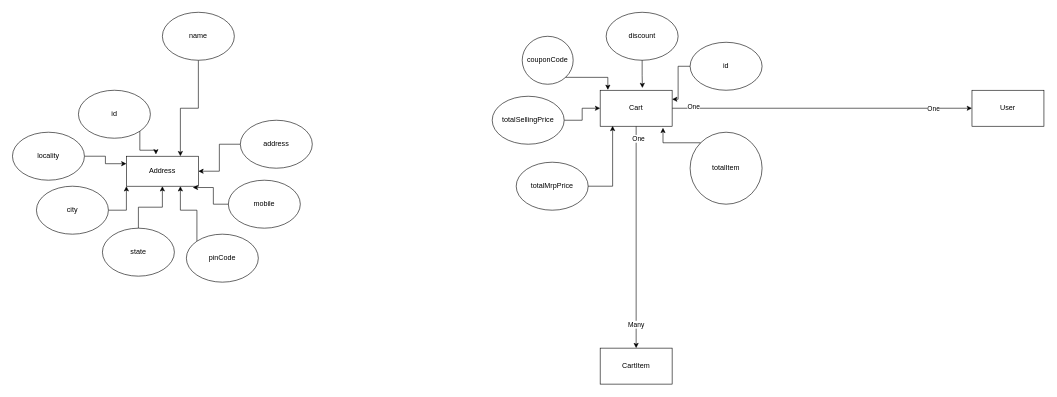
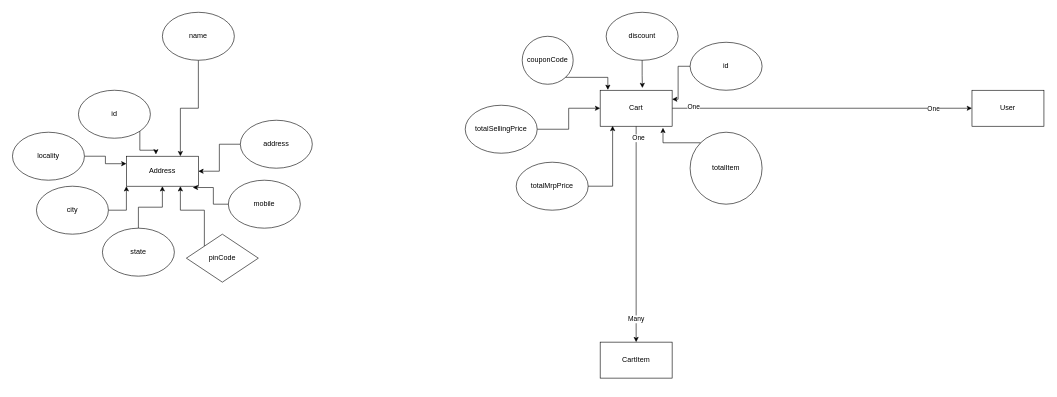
(528, 120) -> (501, 129)
(222, 258) -> (222, 258)
(636, 366) -> (636, 360)
